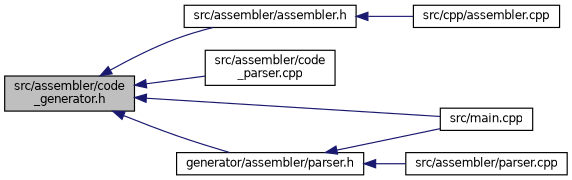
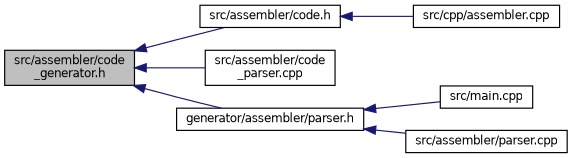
(270, 16) -> (270, 16)
(293, 107) -> none
